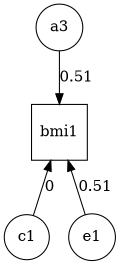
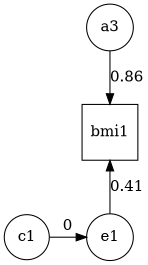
(76, 78) -> (127, 78)
(95, 187) -> (127, 187)
(40, 193) -> (63, 237)
